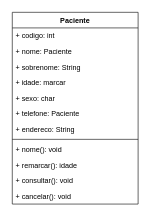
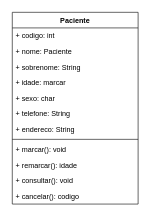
(51, 114) -> (47, 114)
(40, 150) -> (44, 150)
(47, 197) -> (51, 197)
